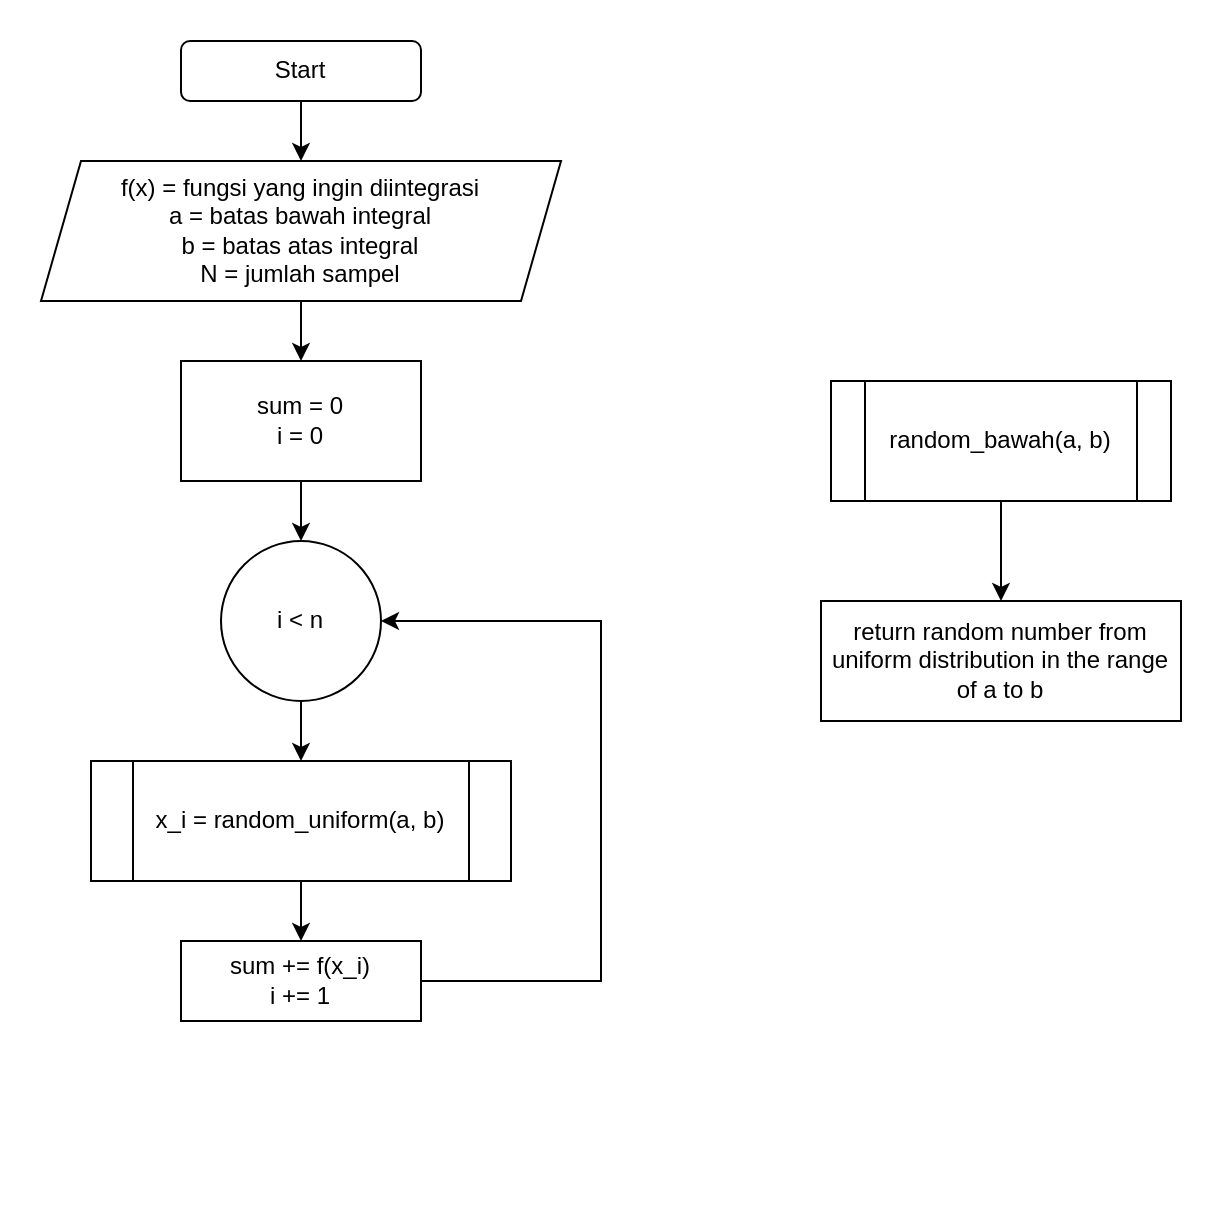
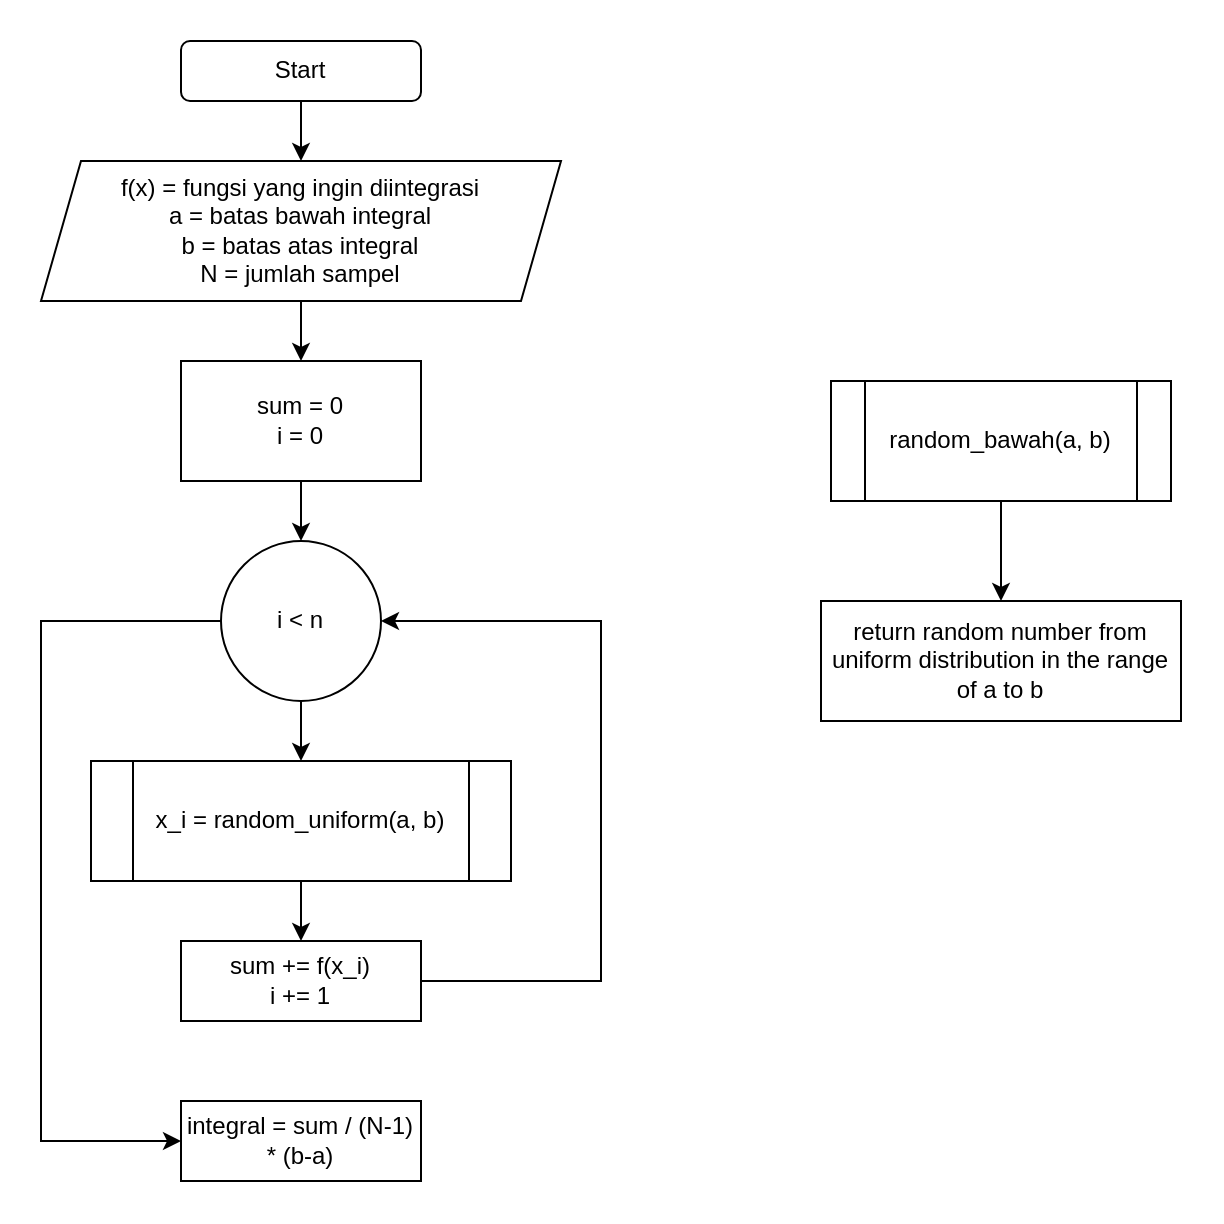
none -> (41, 854)
none -> (301, 1141)
